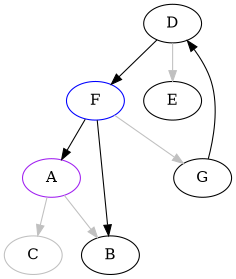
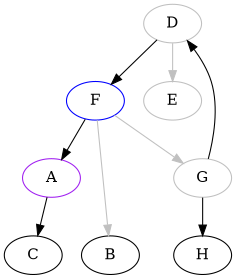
(173, 24) -> (173, 24)
(173, 101) -> (173, 101)
(102, 172) -> (102, 172)
(203, 178) -> (203, 178)
(44, 211) -> (44, 211)
(78, 212) -> none
(33, 255) -> (33, 255)
none -> (203, 255)
